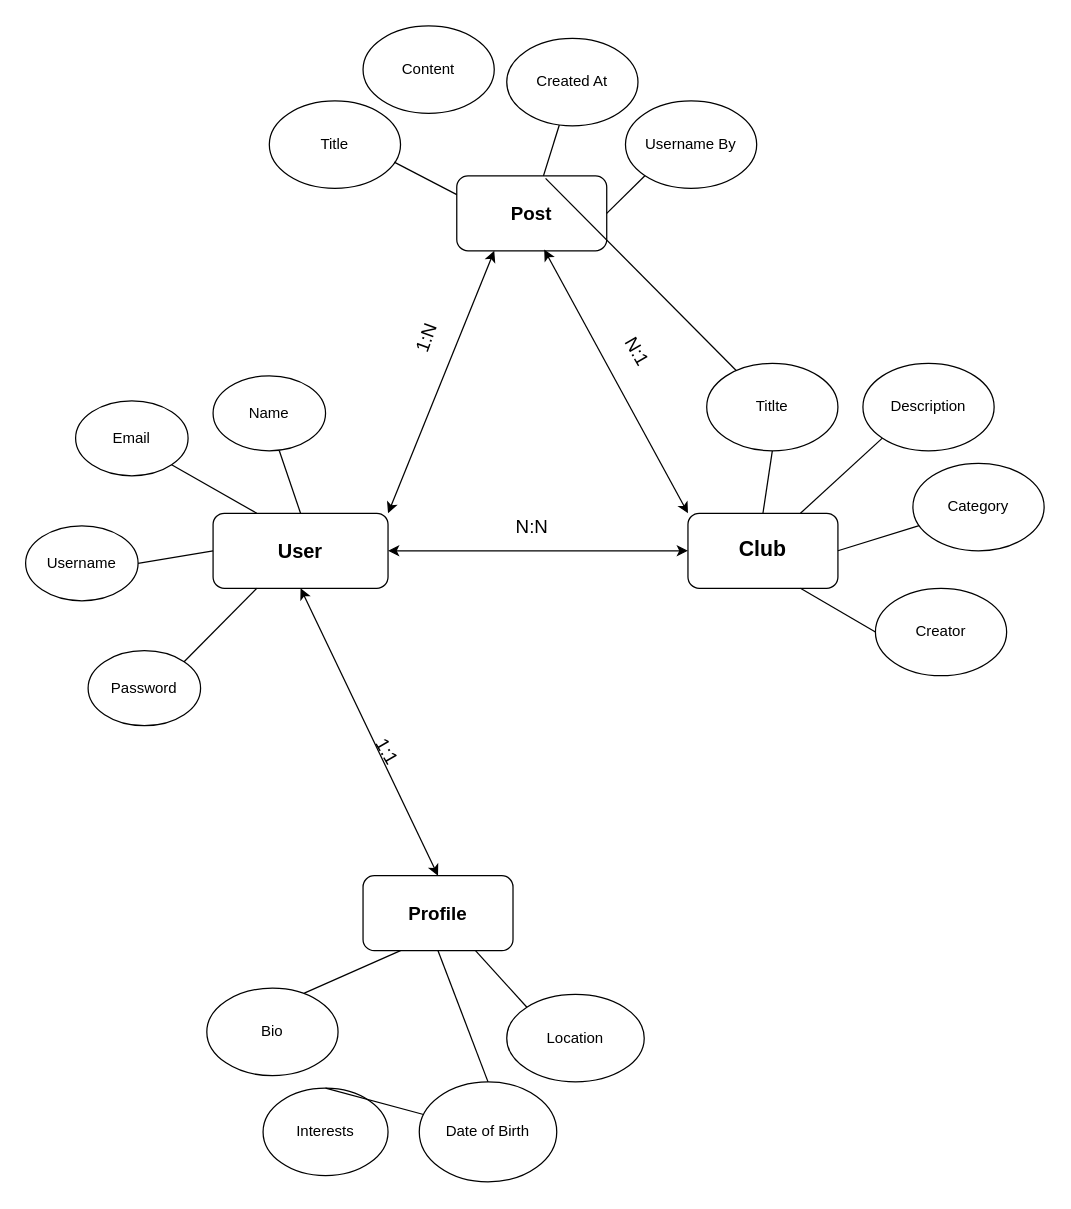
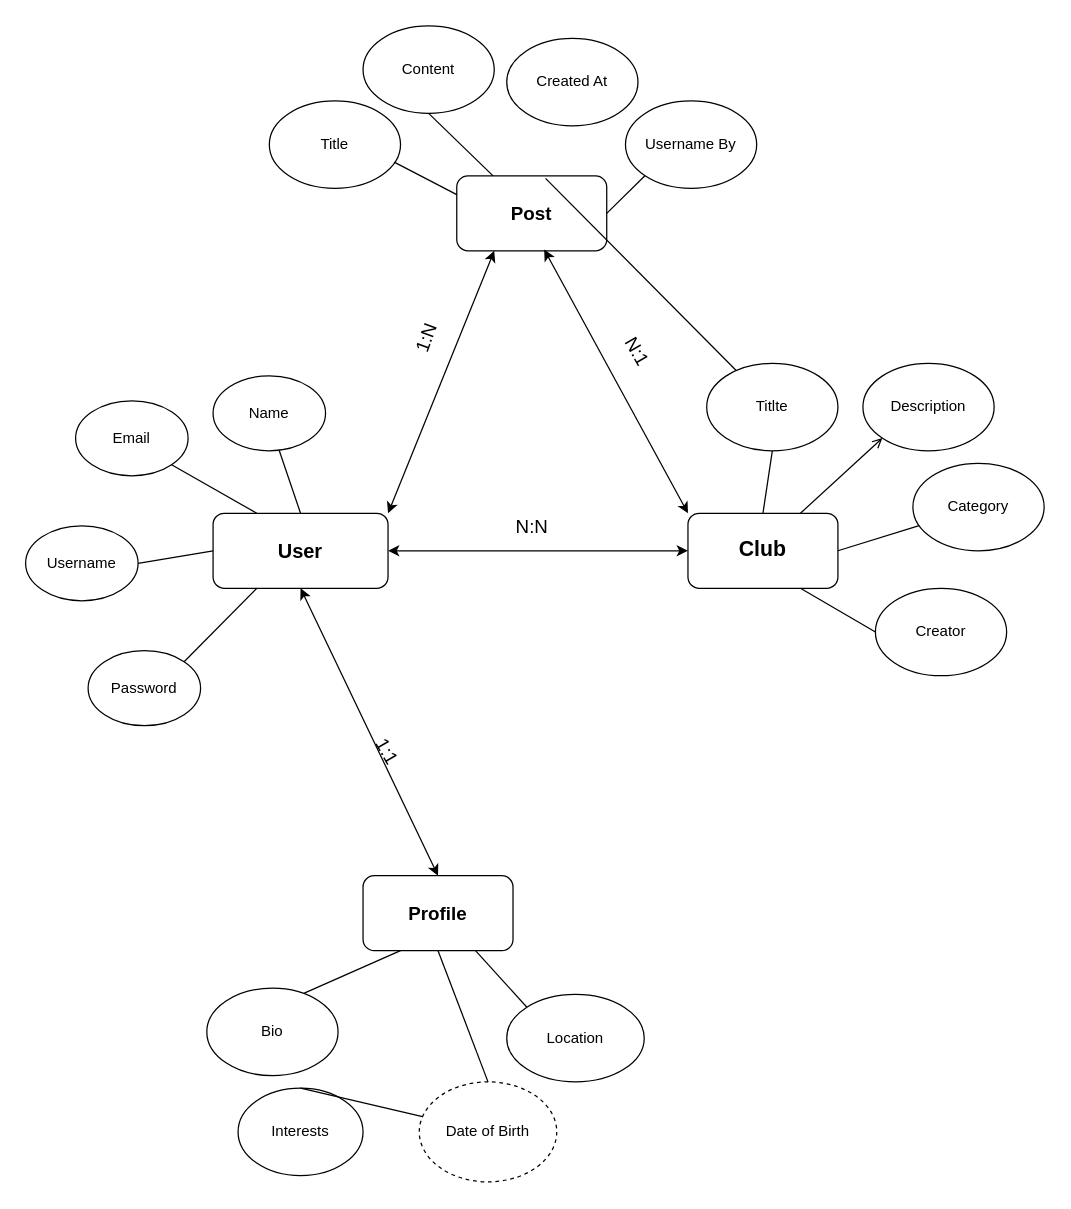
(551, 151) -> (461, 145)
(878, 442) -> (878, 443)
(326, 1132) -> (301, 1132)
(488, 1132) -> (488, 1132)
